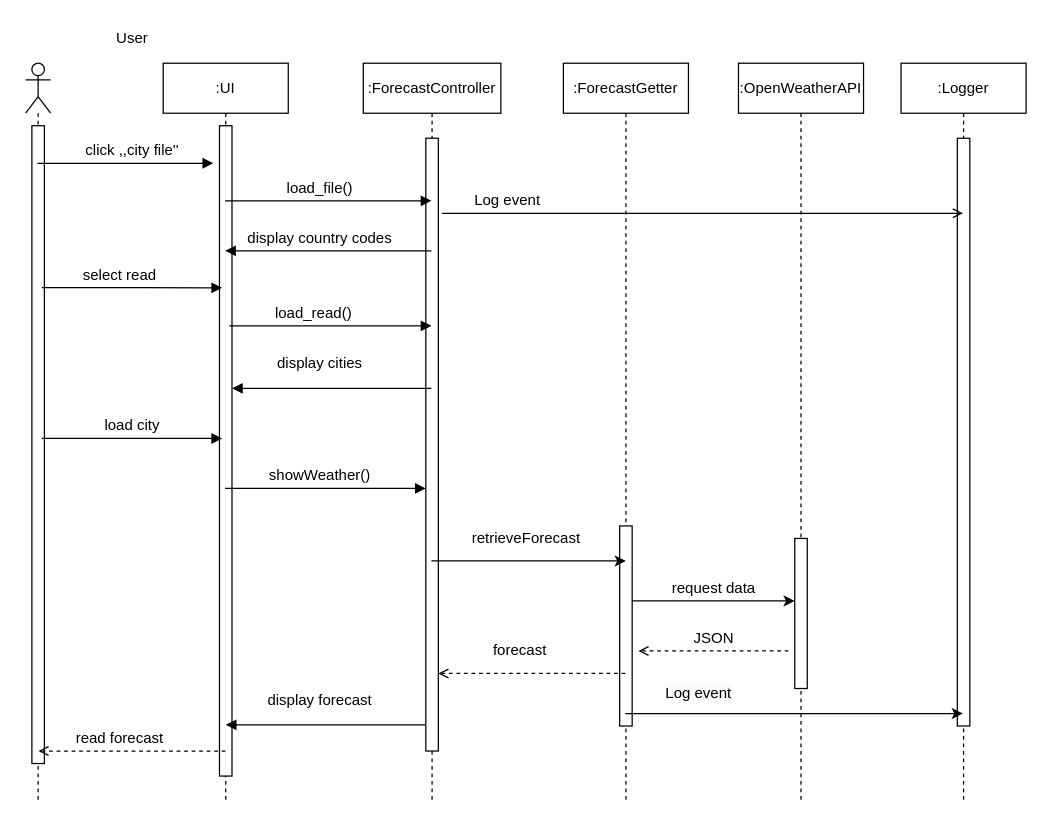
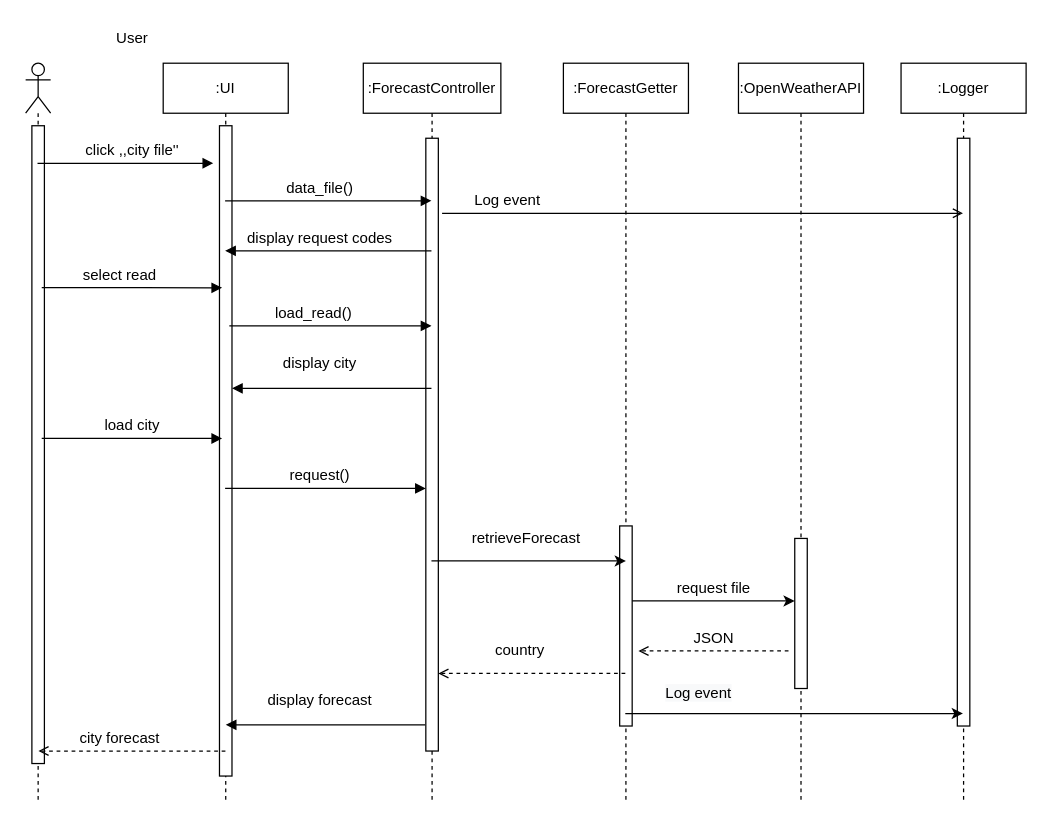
(320, 188) -> (320, 188)
(320, 238) -> (320, 238)
(320, 363) -> (320, 363)
(320, 476) -> (320, 476)
(714, 588) -> (714, 588)
(520, 651) -> (520, 651)
(120, 738) -> (120, 738)
